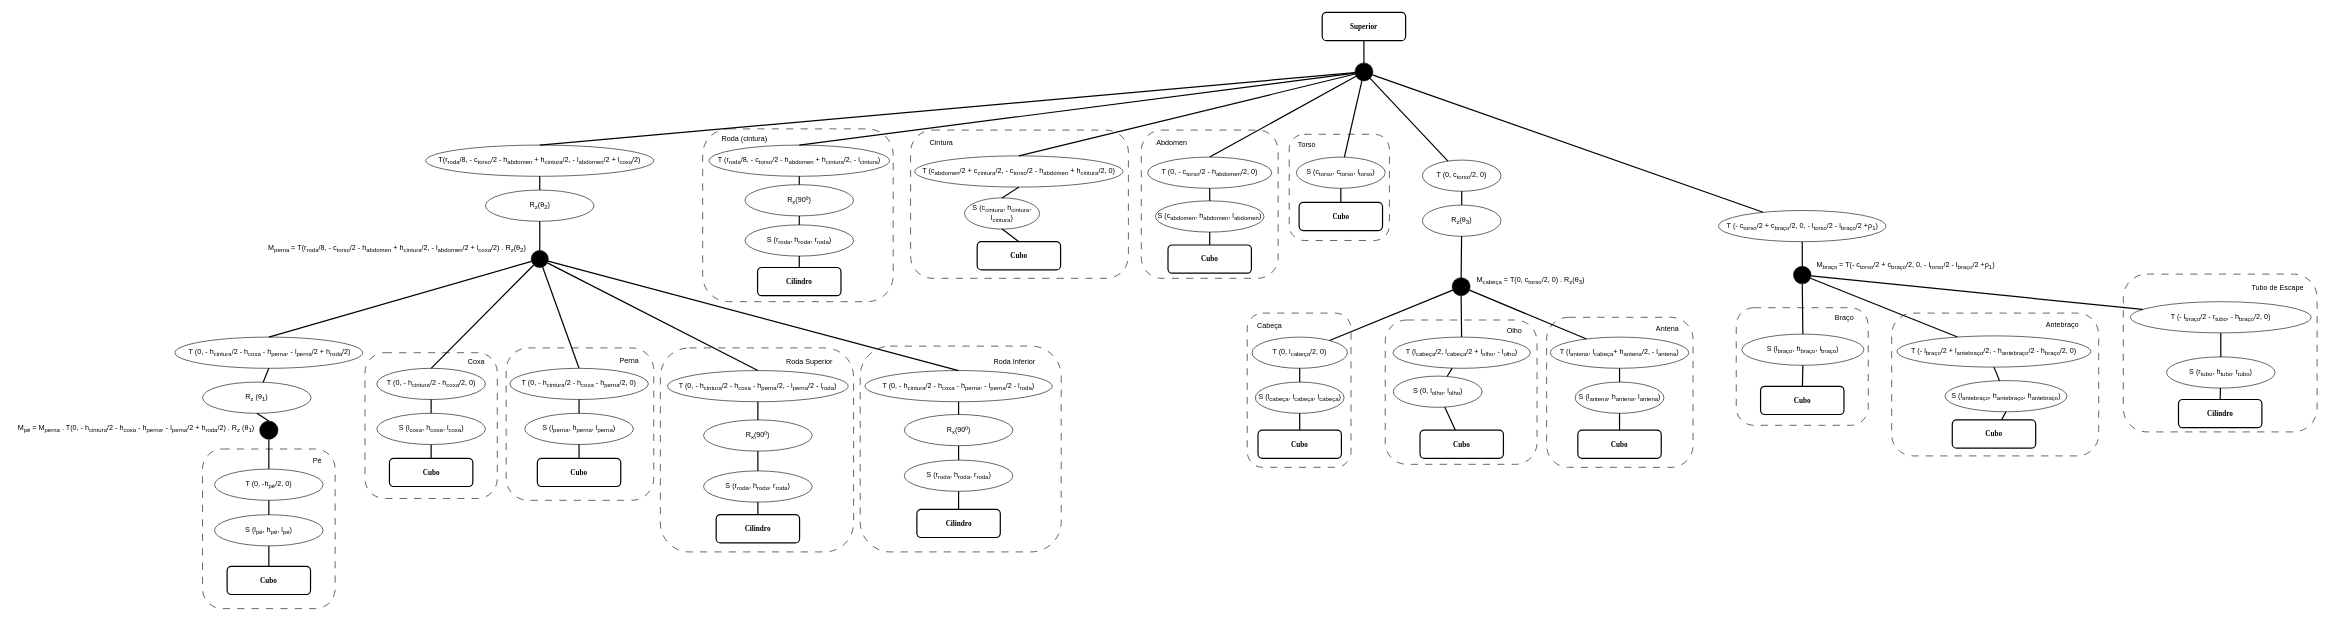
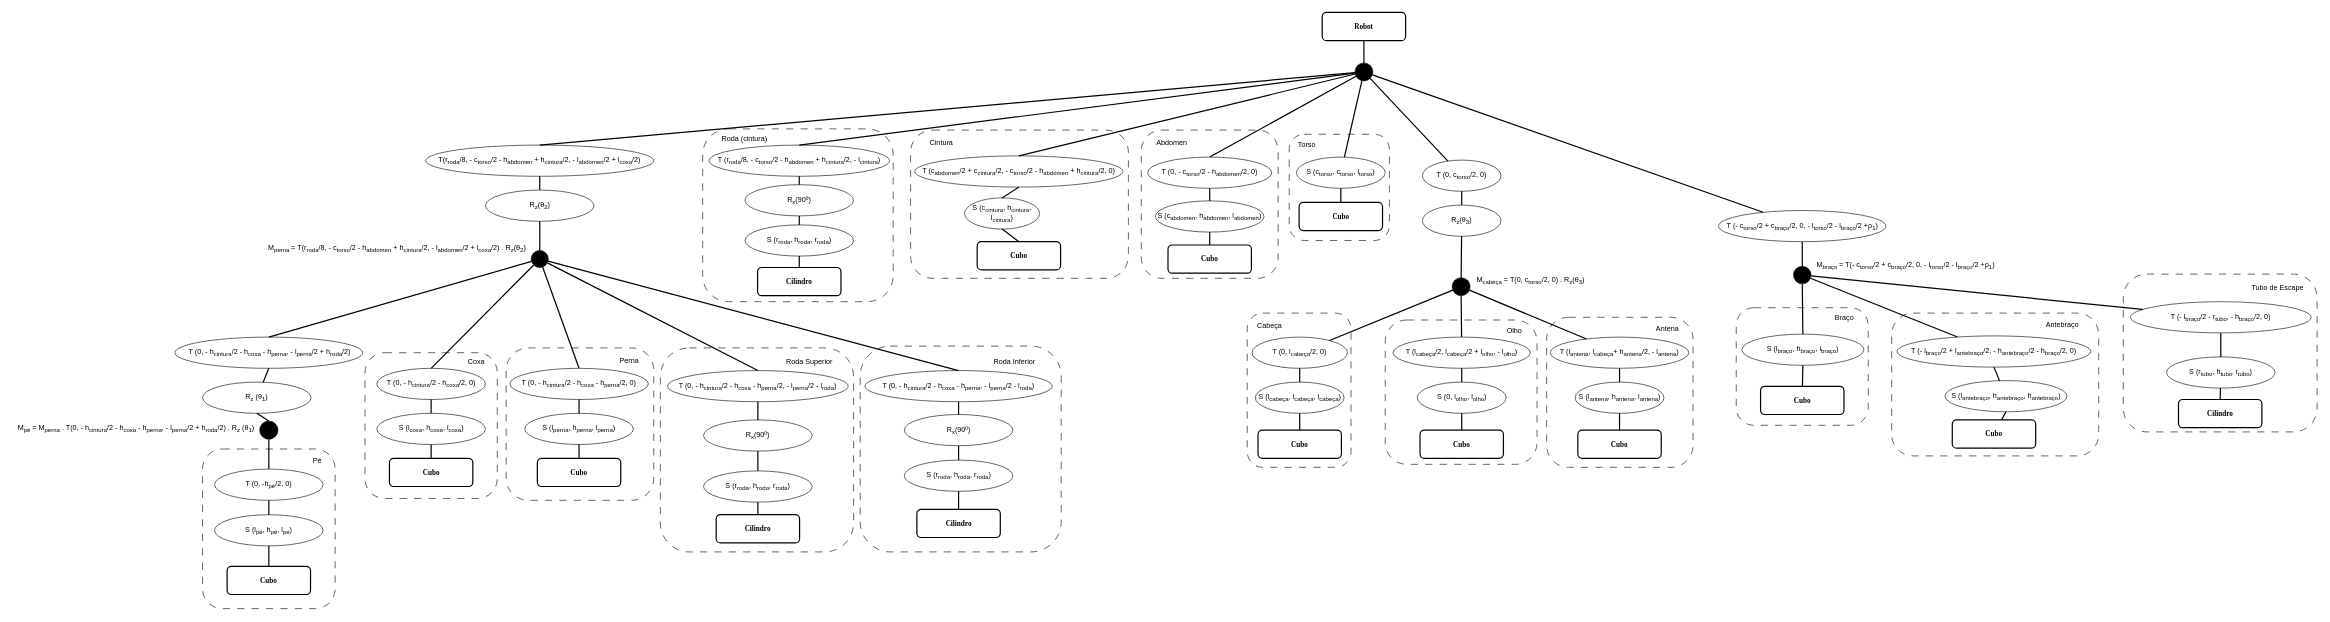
(1364, 27) -> (1364, 27)
(1438, 392) -> (1462, 398)
